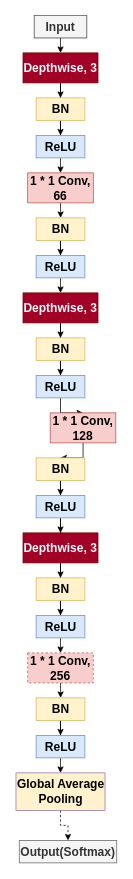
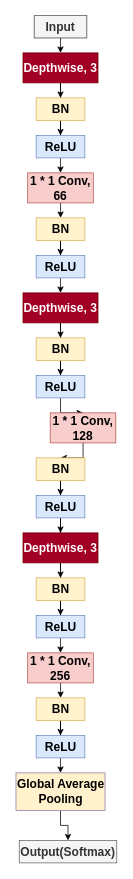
(60, 668) -> (60, 668)
(61, 825) -> (61, 825)
